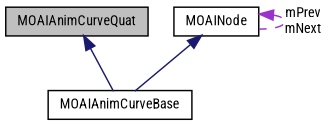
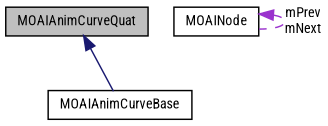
(163, 68) -> none
